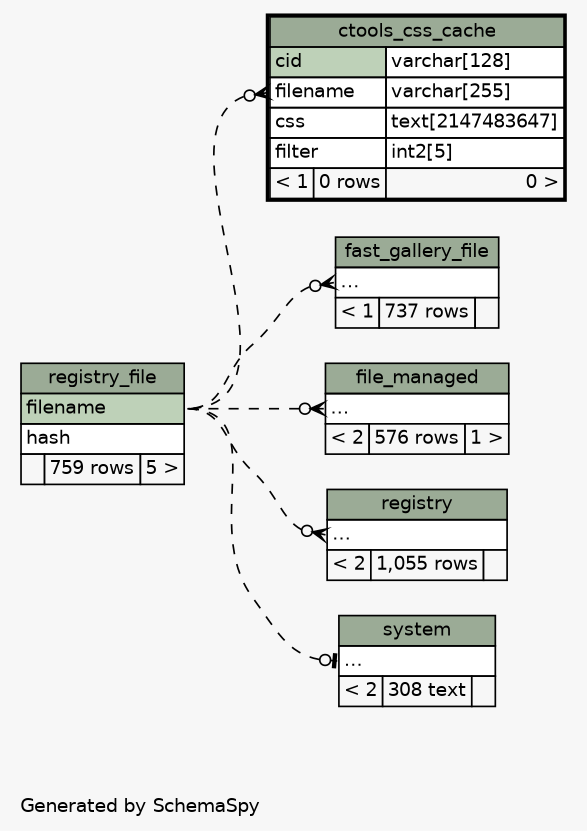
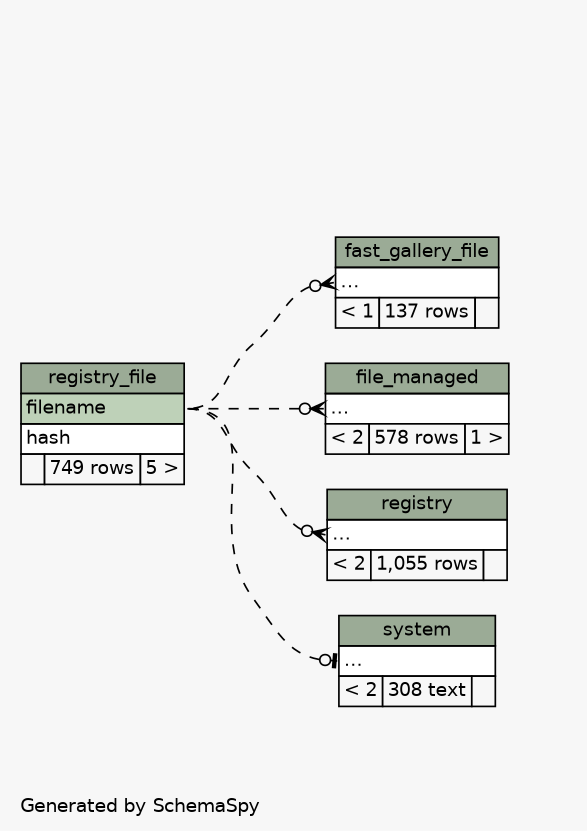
(416, 108) -> none
(427, 312) -> (427, 312)
(417, 438) -> (417, 438)
(93, 468) -> (93, 468)
